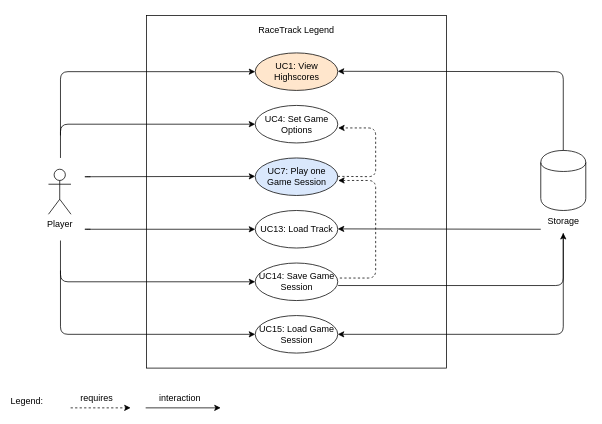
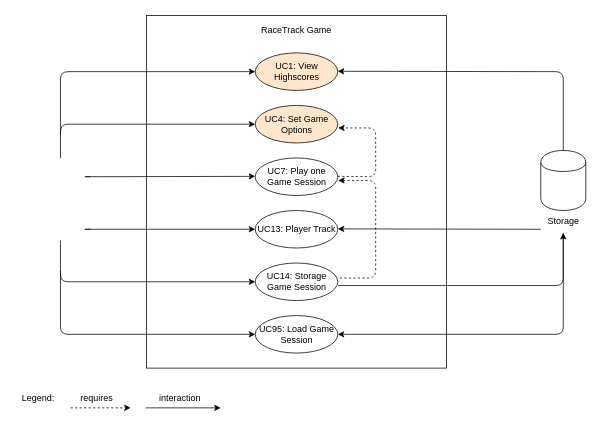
(296, 30) -> (296, 30)
(296, 124) -> (296, 124)
(296, 177) -> (296, 177)
(60, 192) -> none
(297, 229) -> (297, 229)
(297, 282) -> (297, 282)
(297, 334) -> (297, 334)
(27, 402) -> (38, 398)
